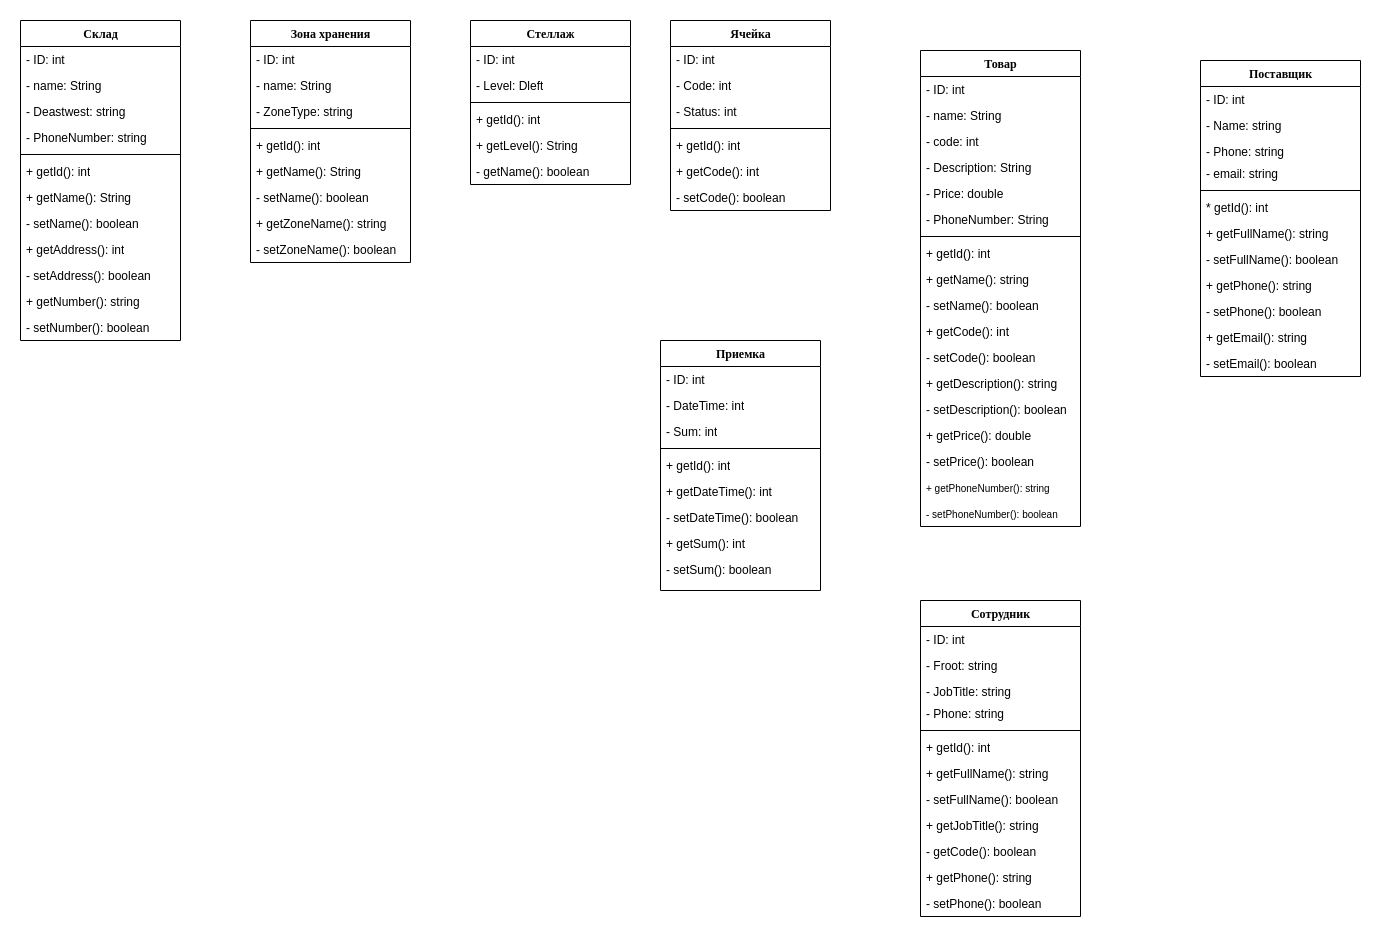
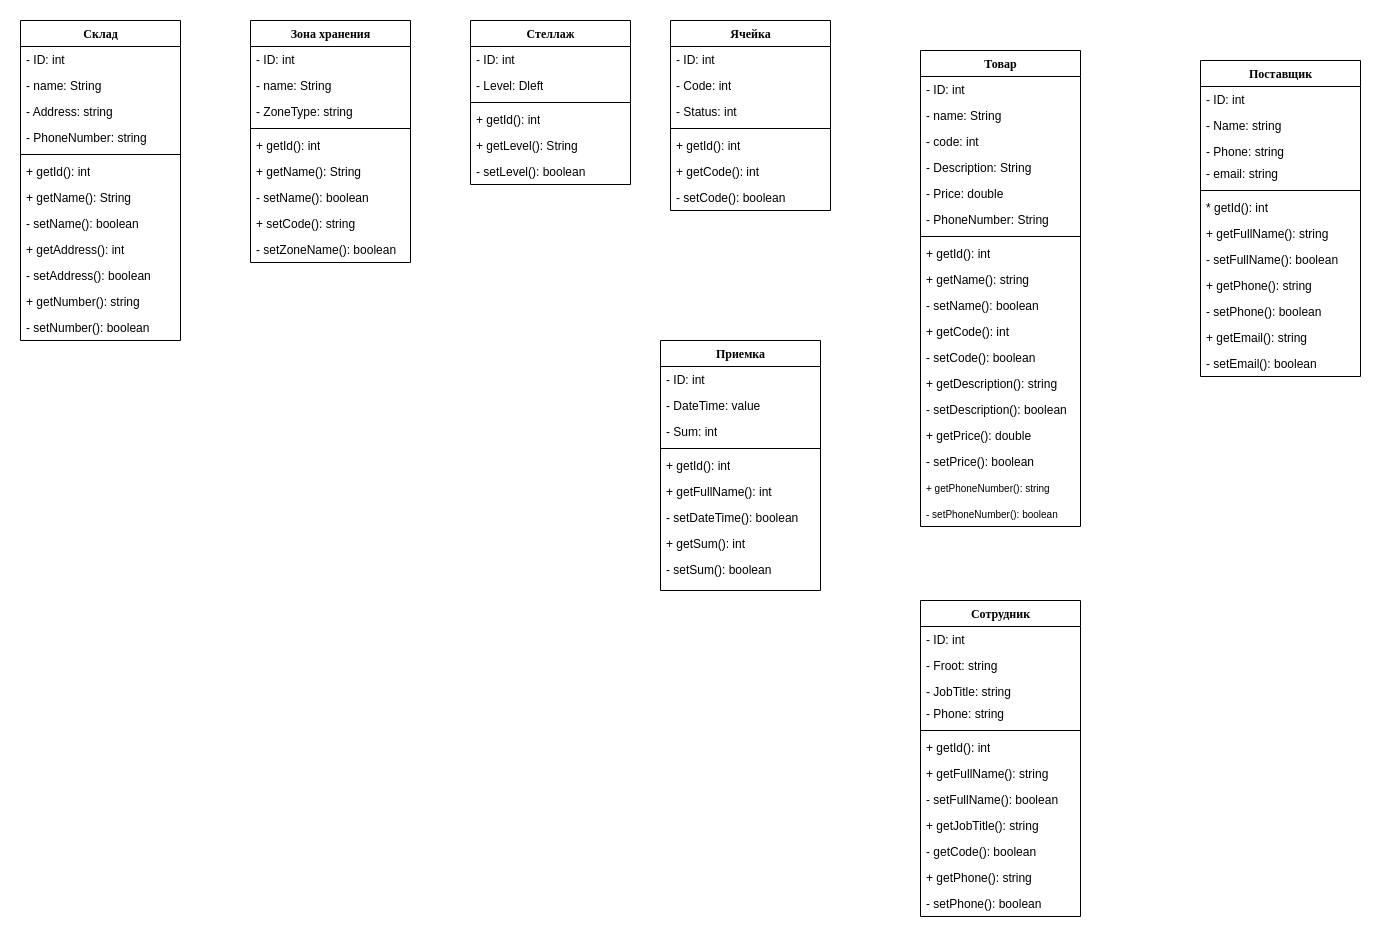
(84, 113) -> (77, 113)
(537, 173) -> (539, 173)
(328, 225) -> (314, 225)
(709, 407) -> (716, 407)
(726, 493) -> (724, 493)
